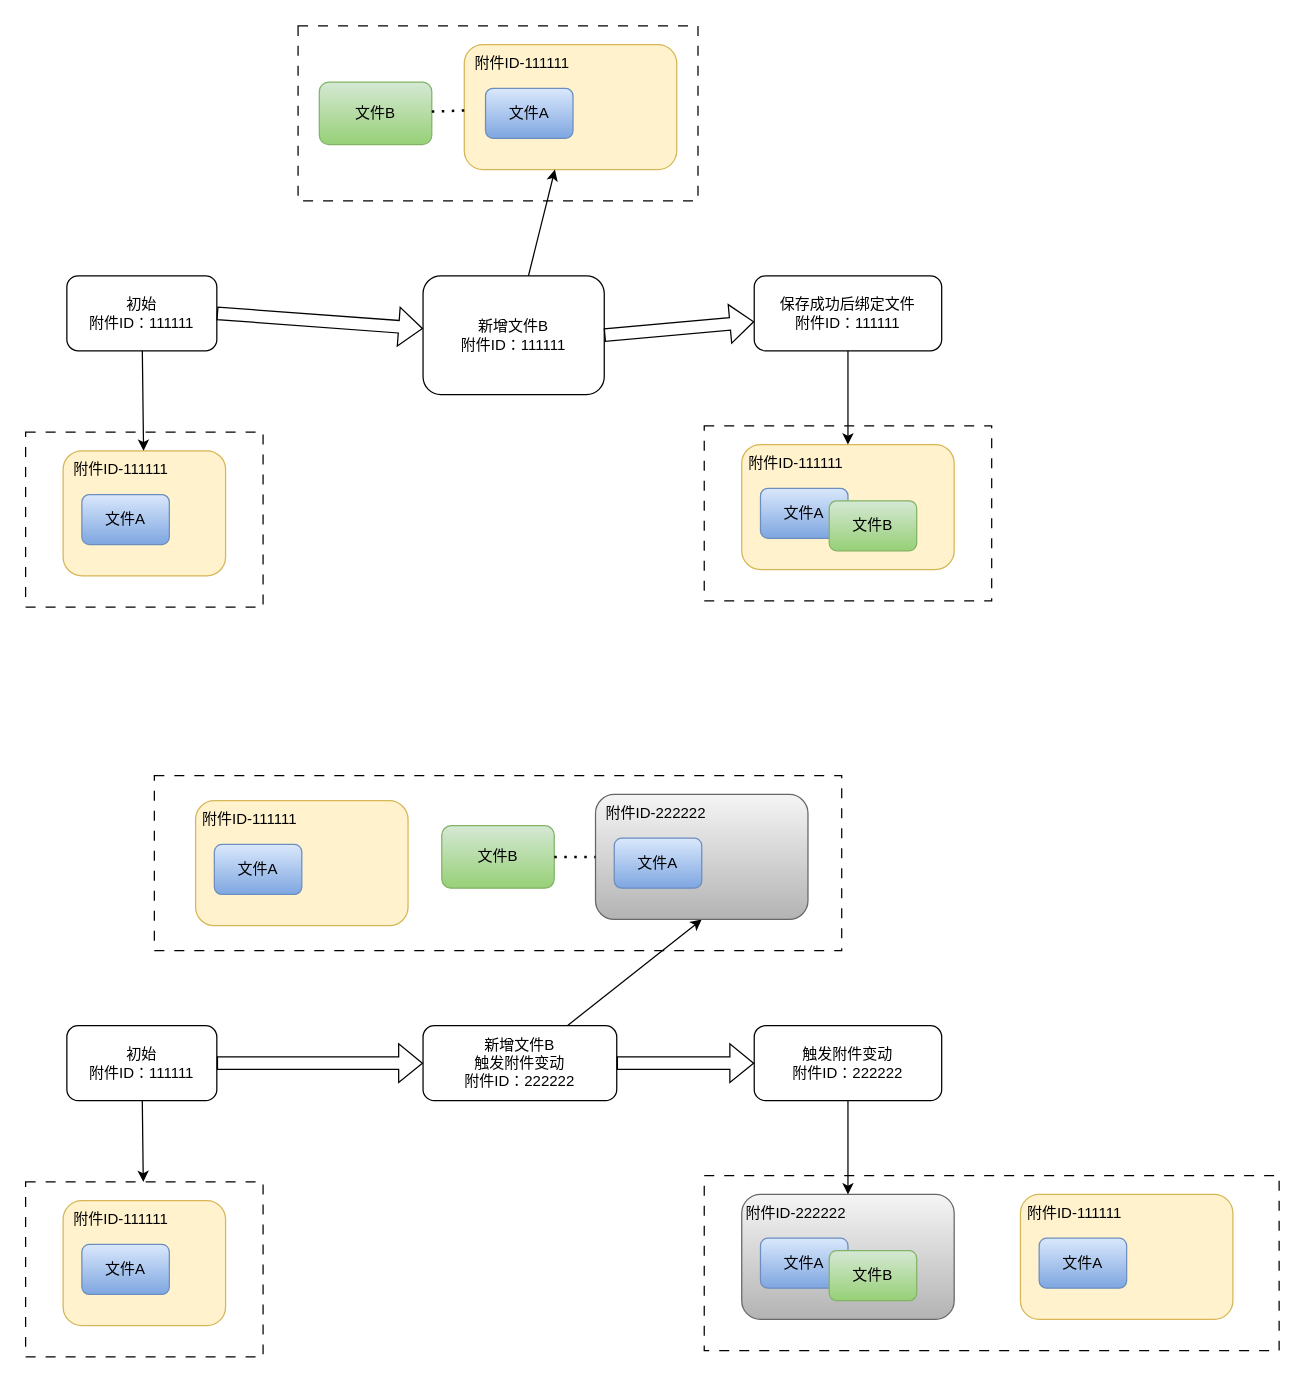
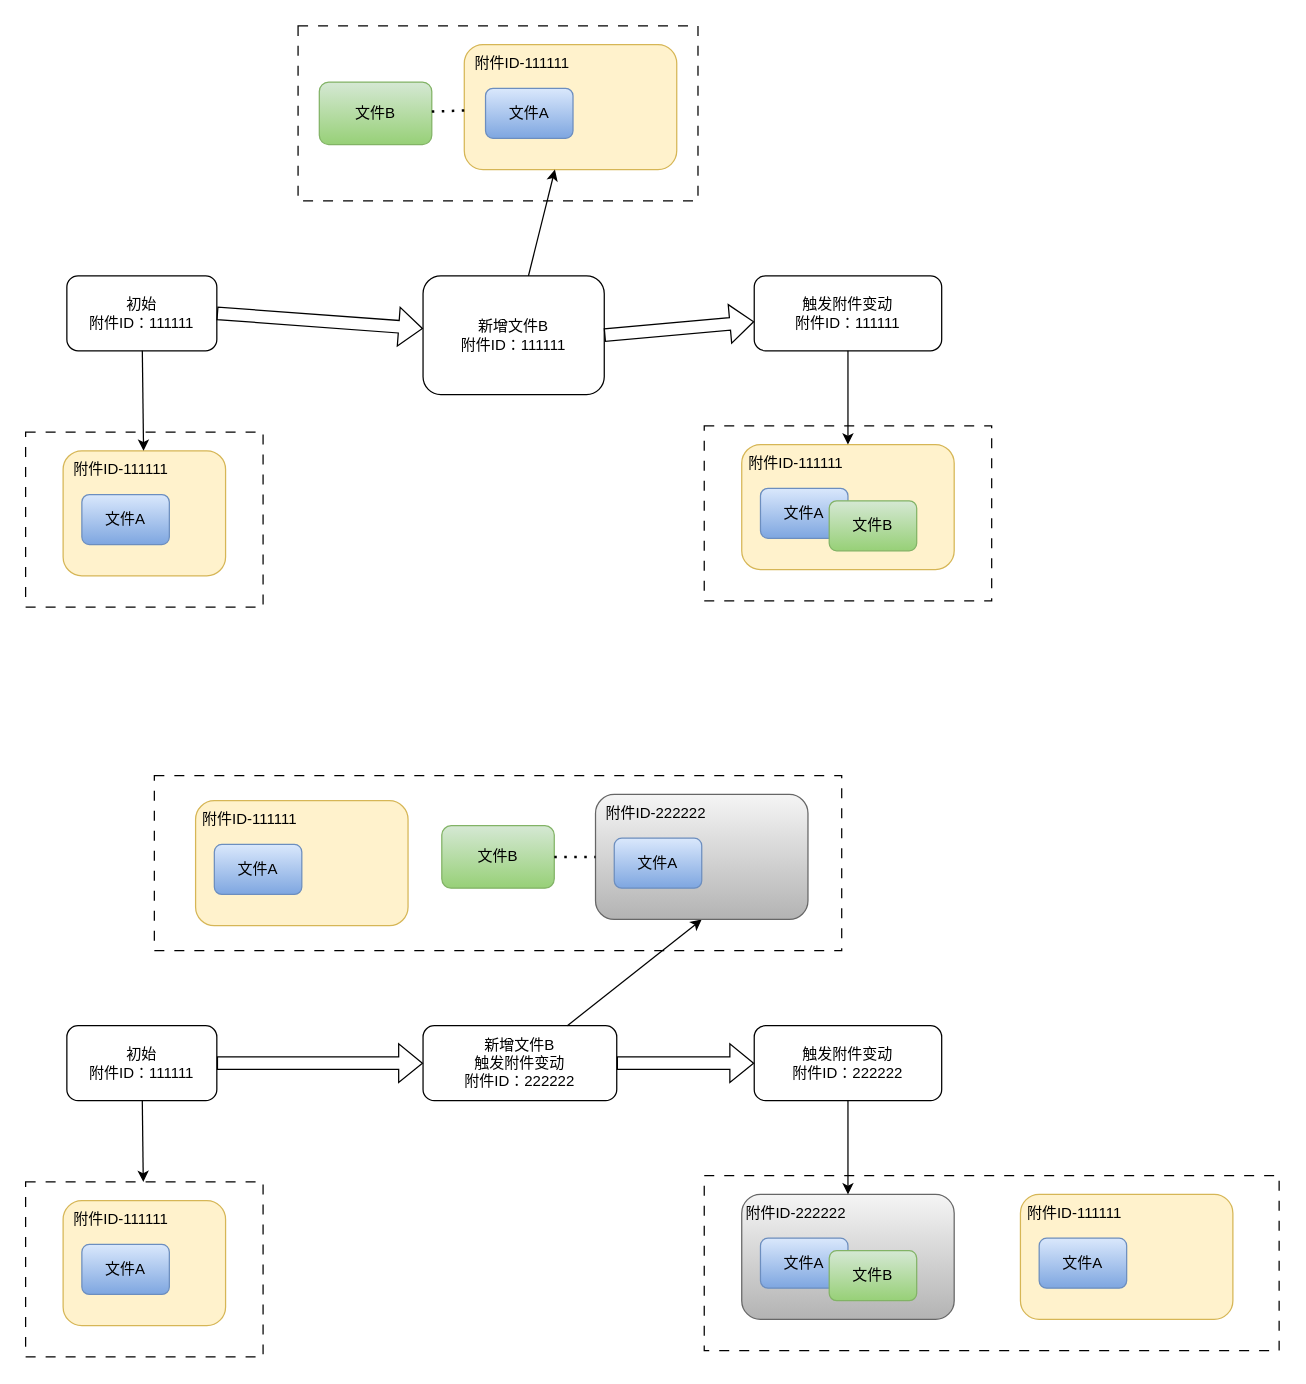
(848, 313) -> (848, 313)
